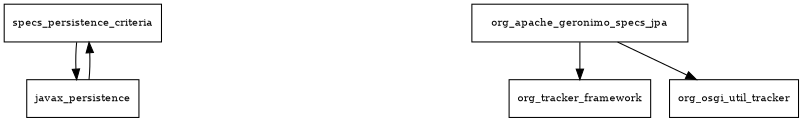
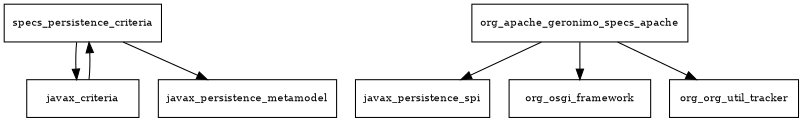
(580, 23) -> (580, 23)
(83, 99) -> (83, 99)
none -> (247, 99)
none -> (423, 99)
(580, 99) -> (580, 99)
(734, 99) -> (734, 99)
